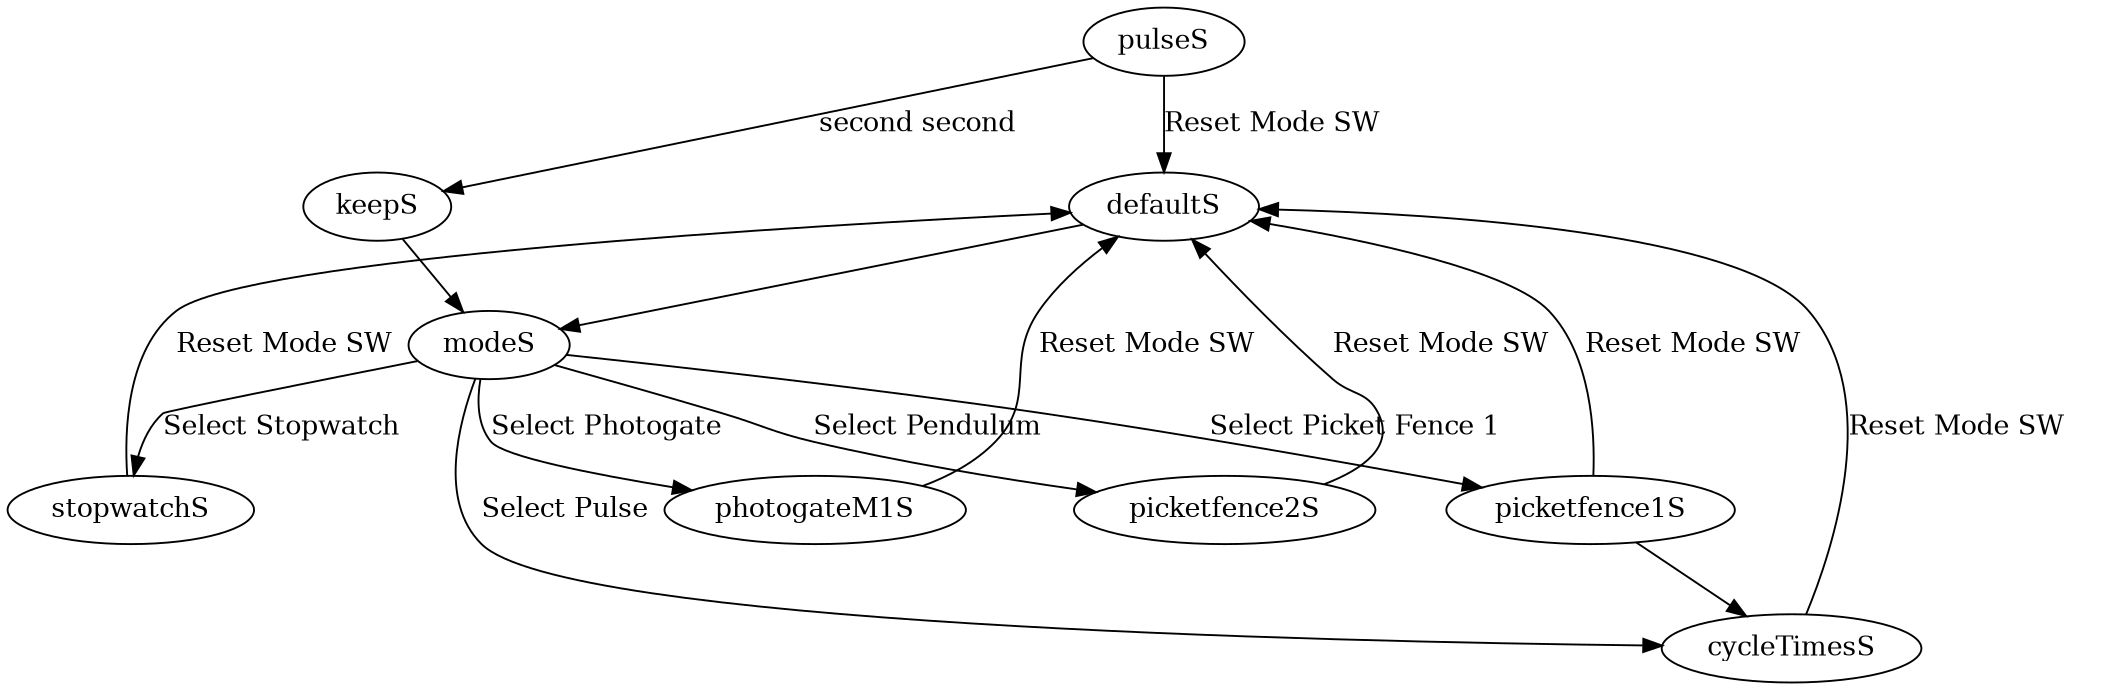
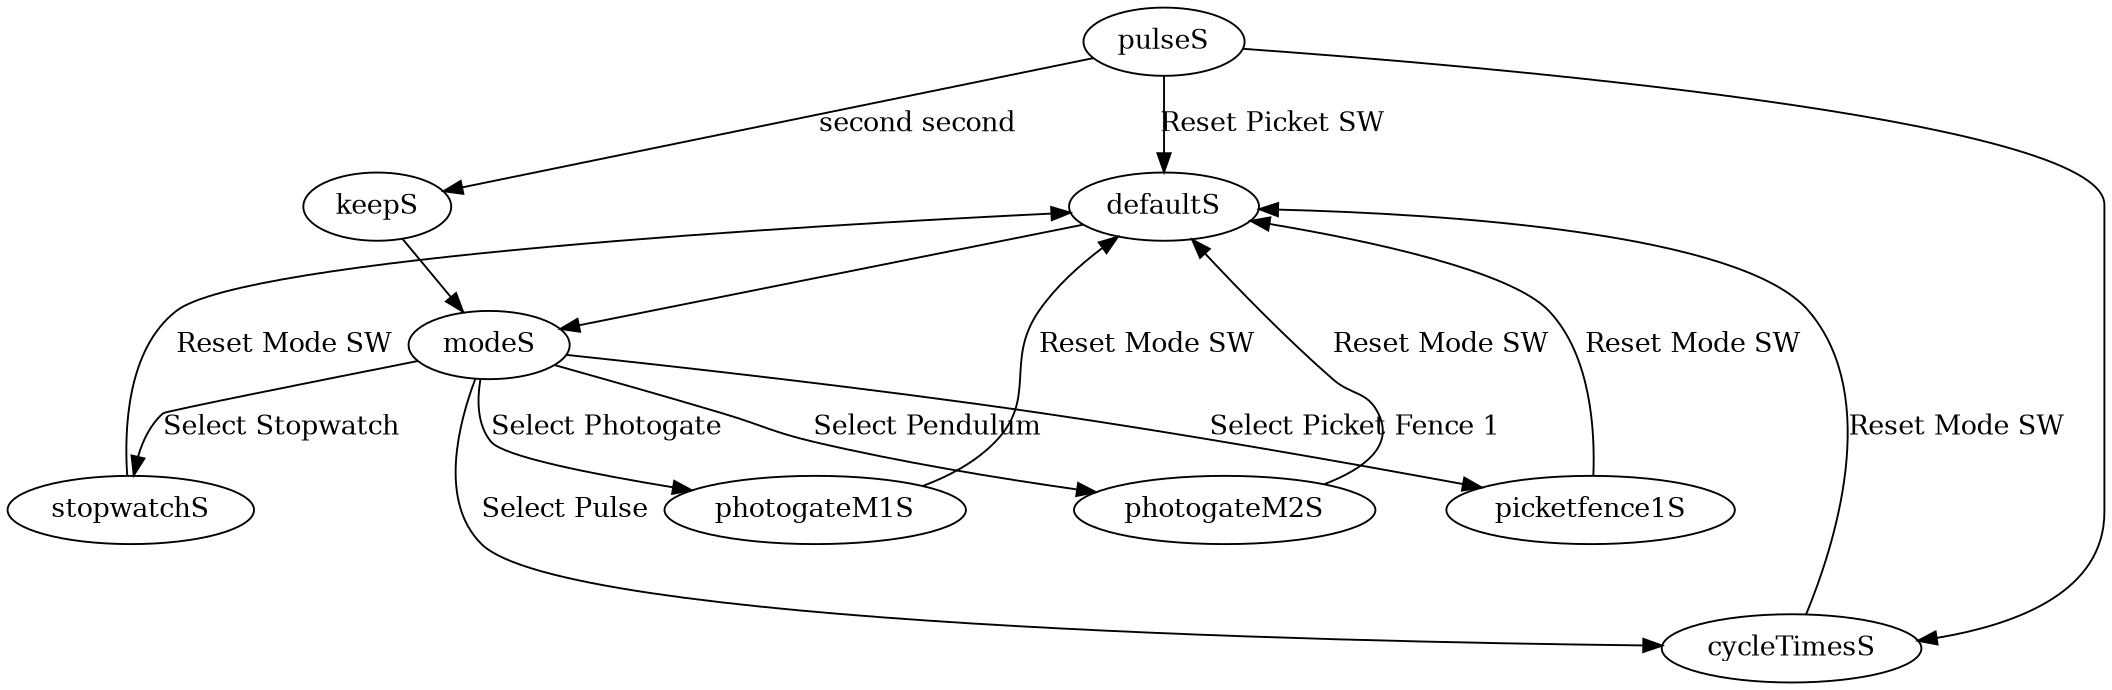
(1272, 124) -> (1272, 124)
(1225, 510) -> (1225, 510)
(1683, 574) -> (1949, 134)
